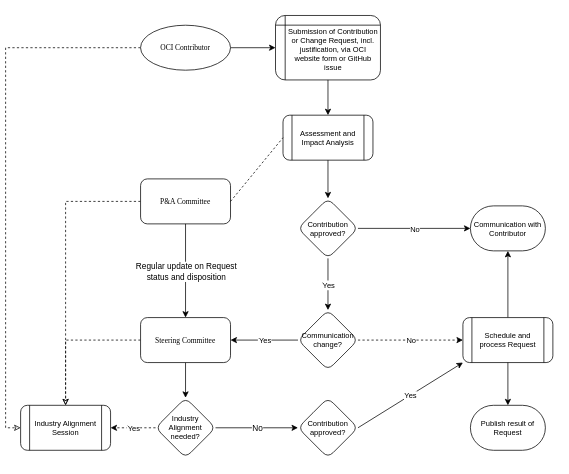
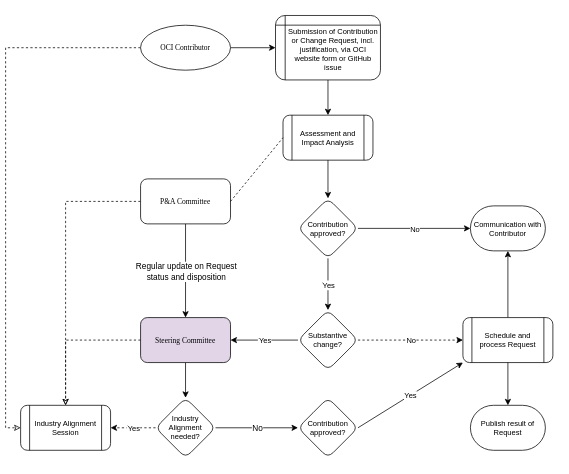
(186, 340) -> (186, 340)
(328, 340) -> (328, 340)
